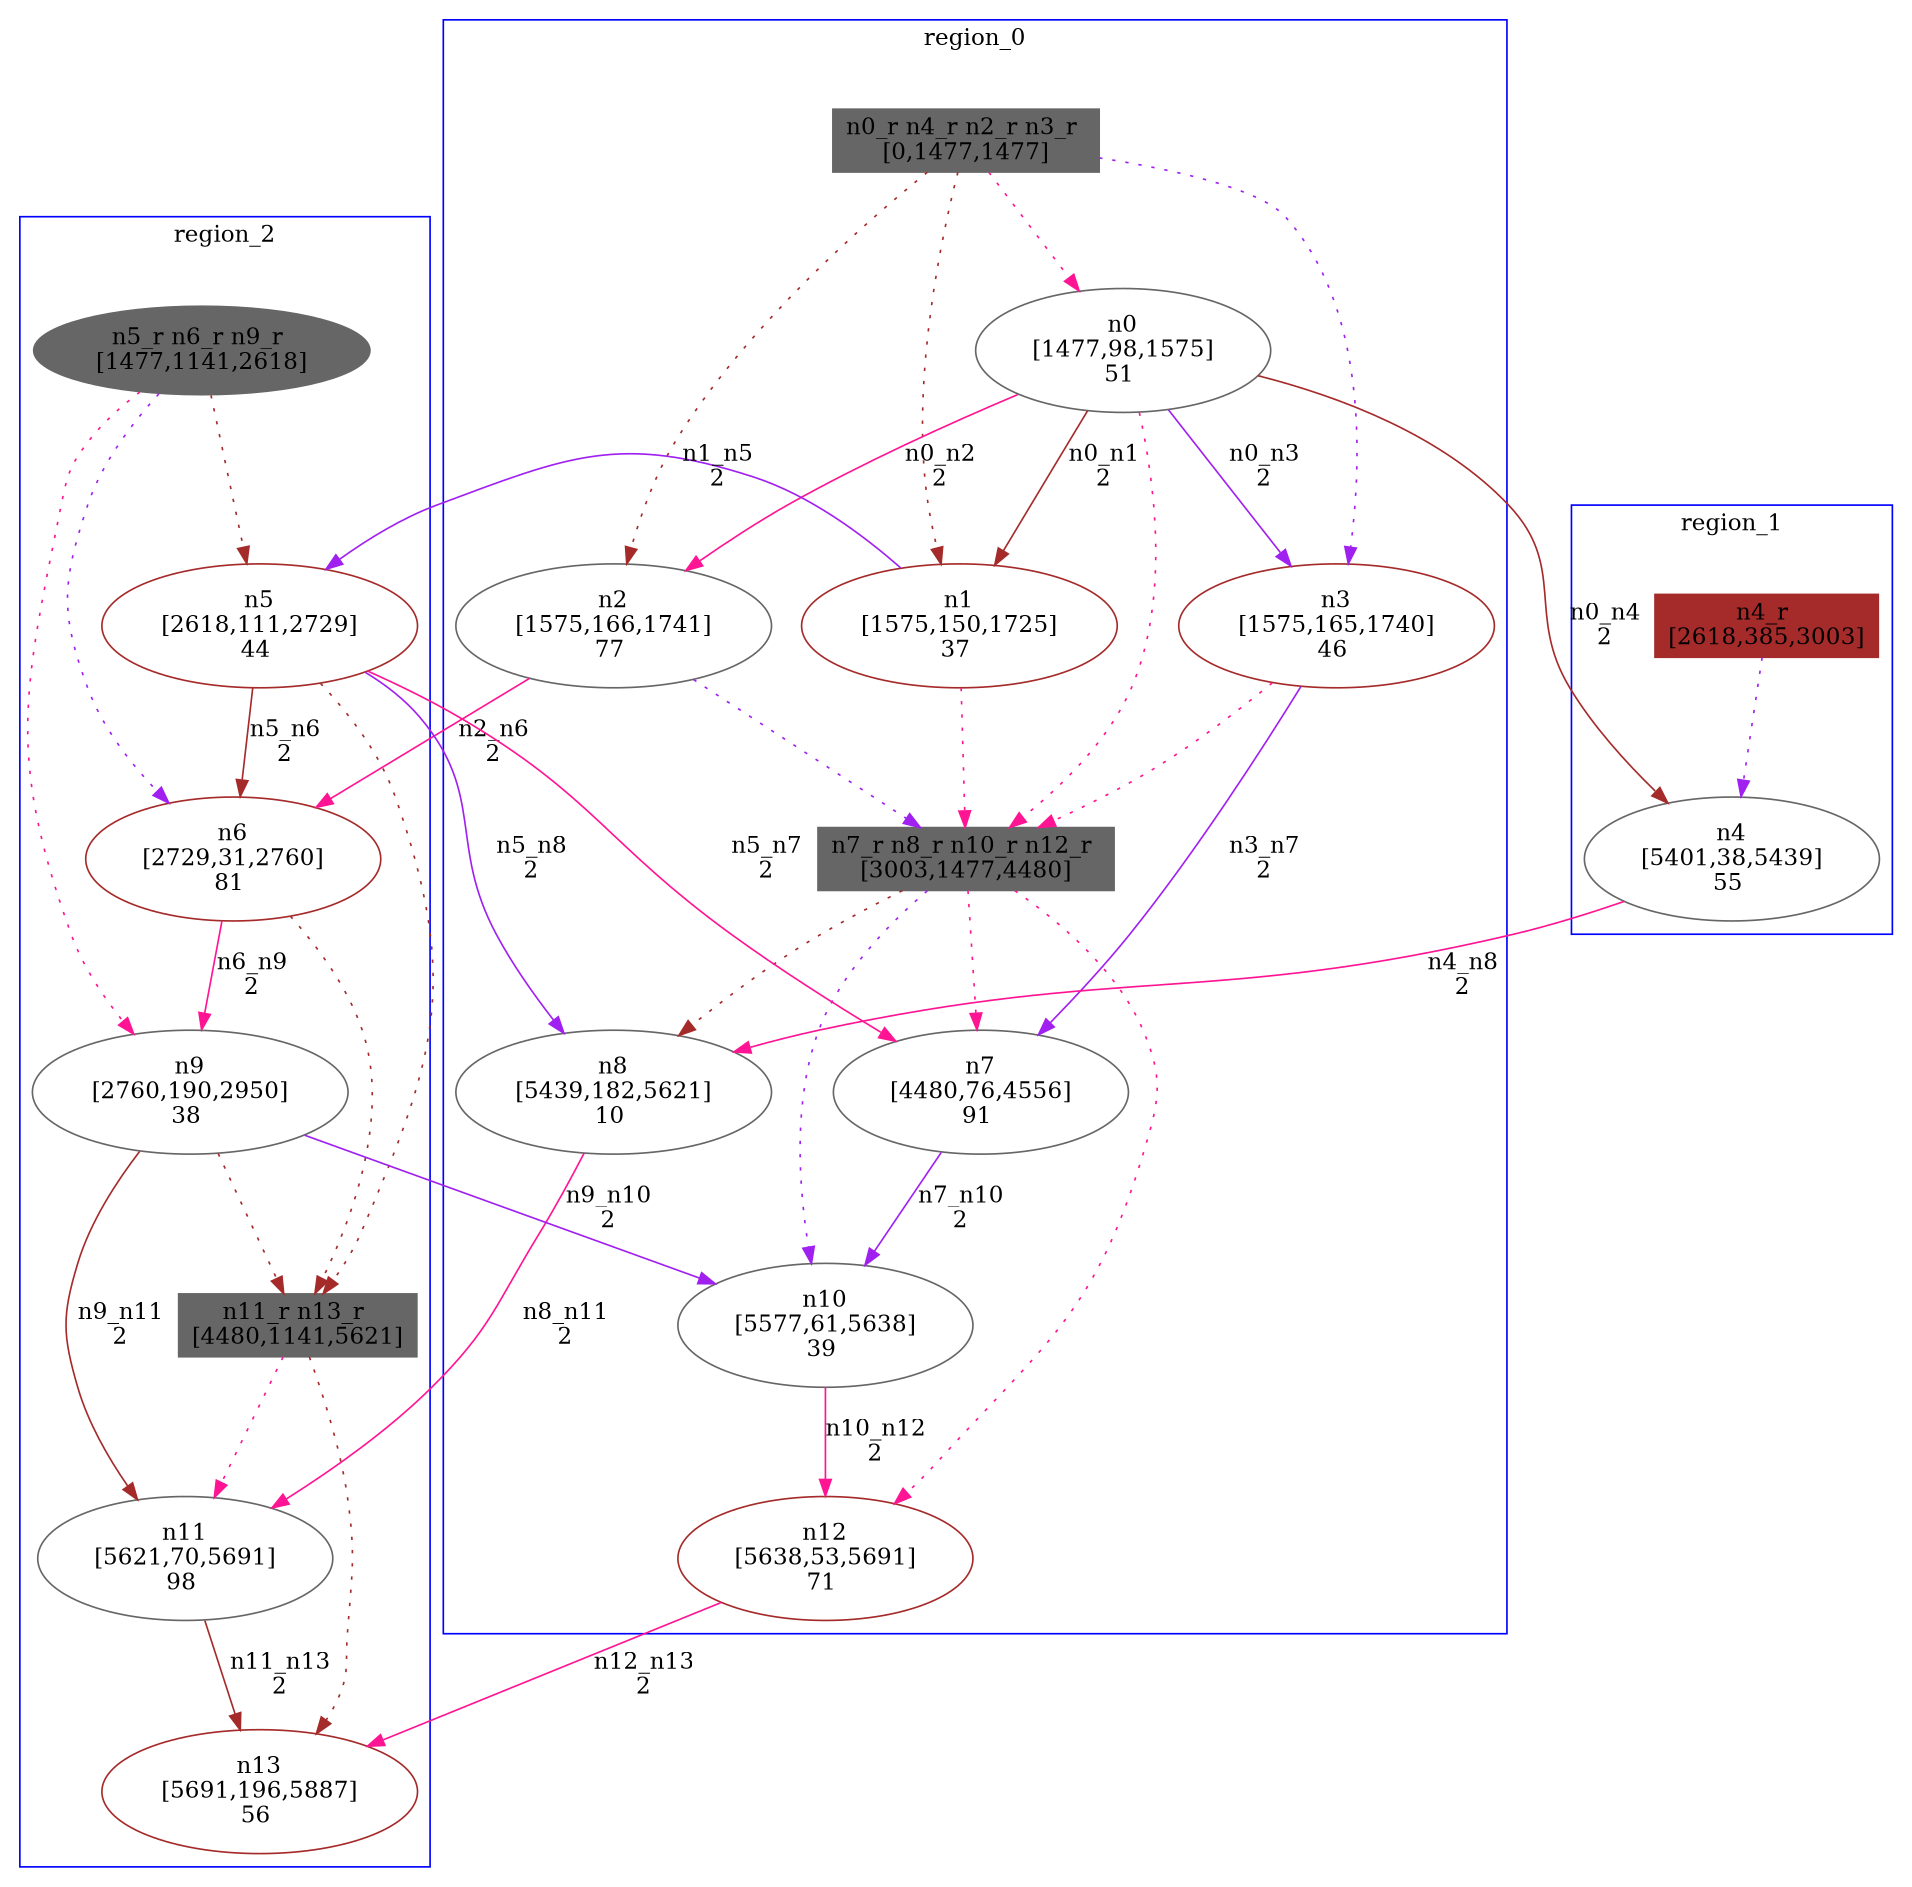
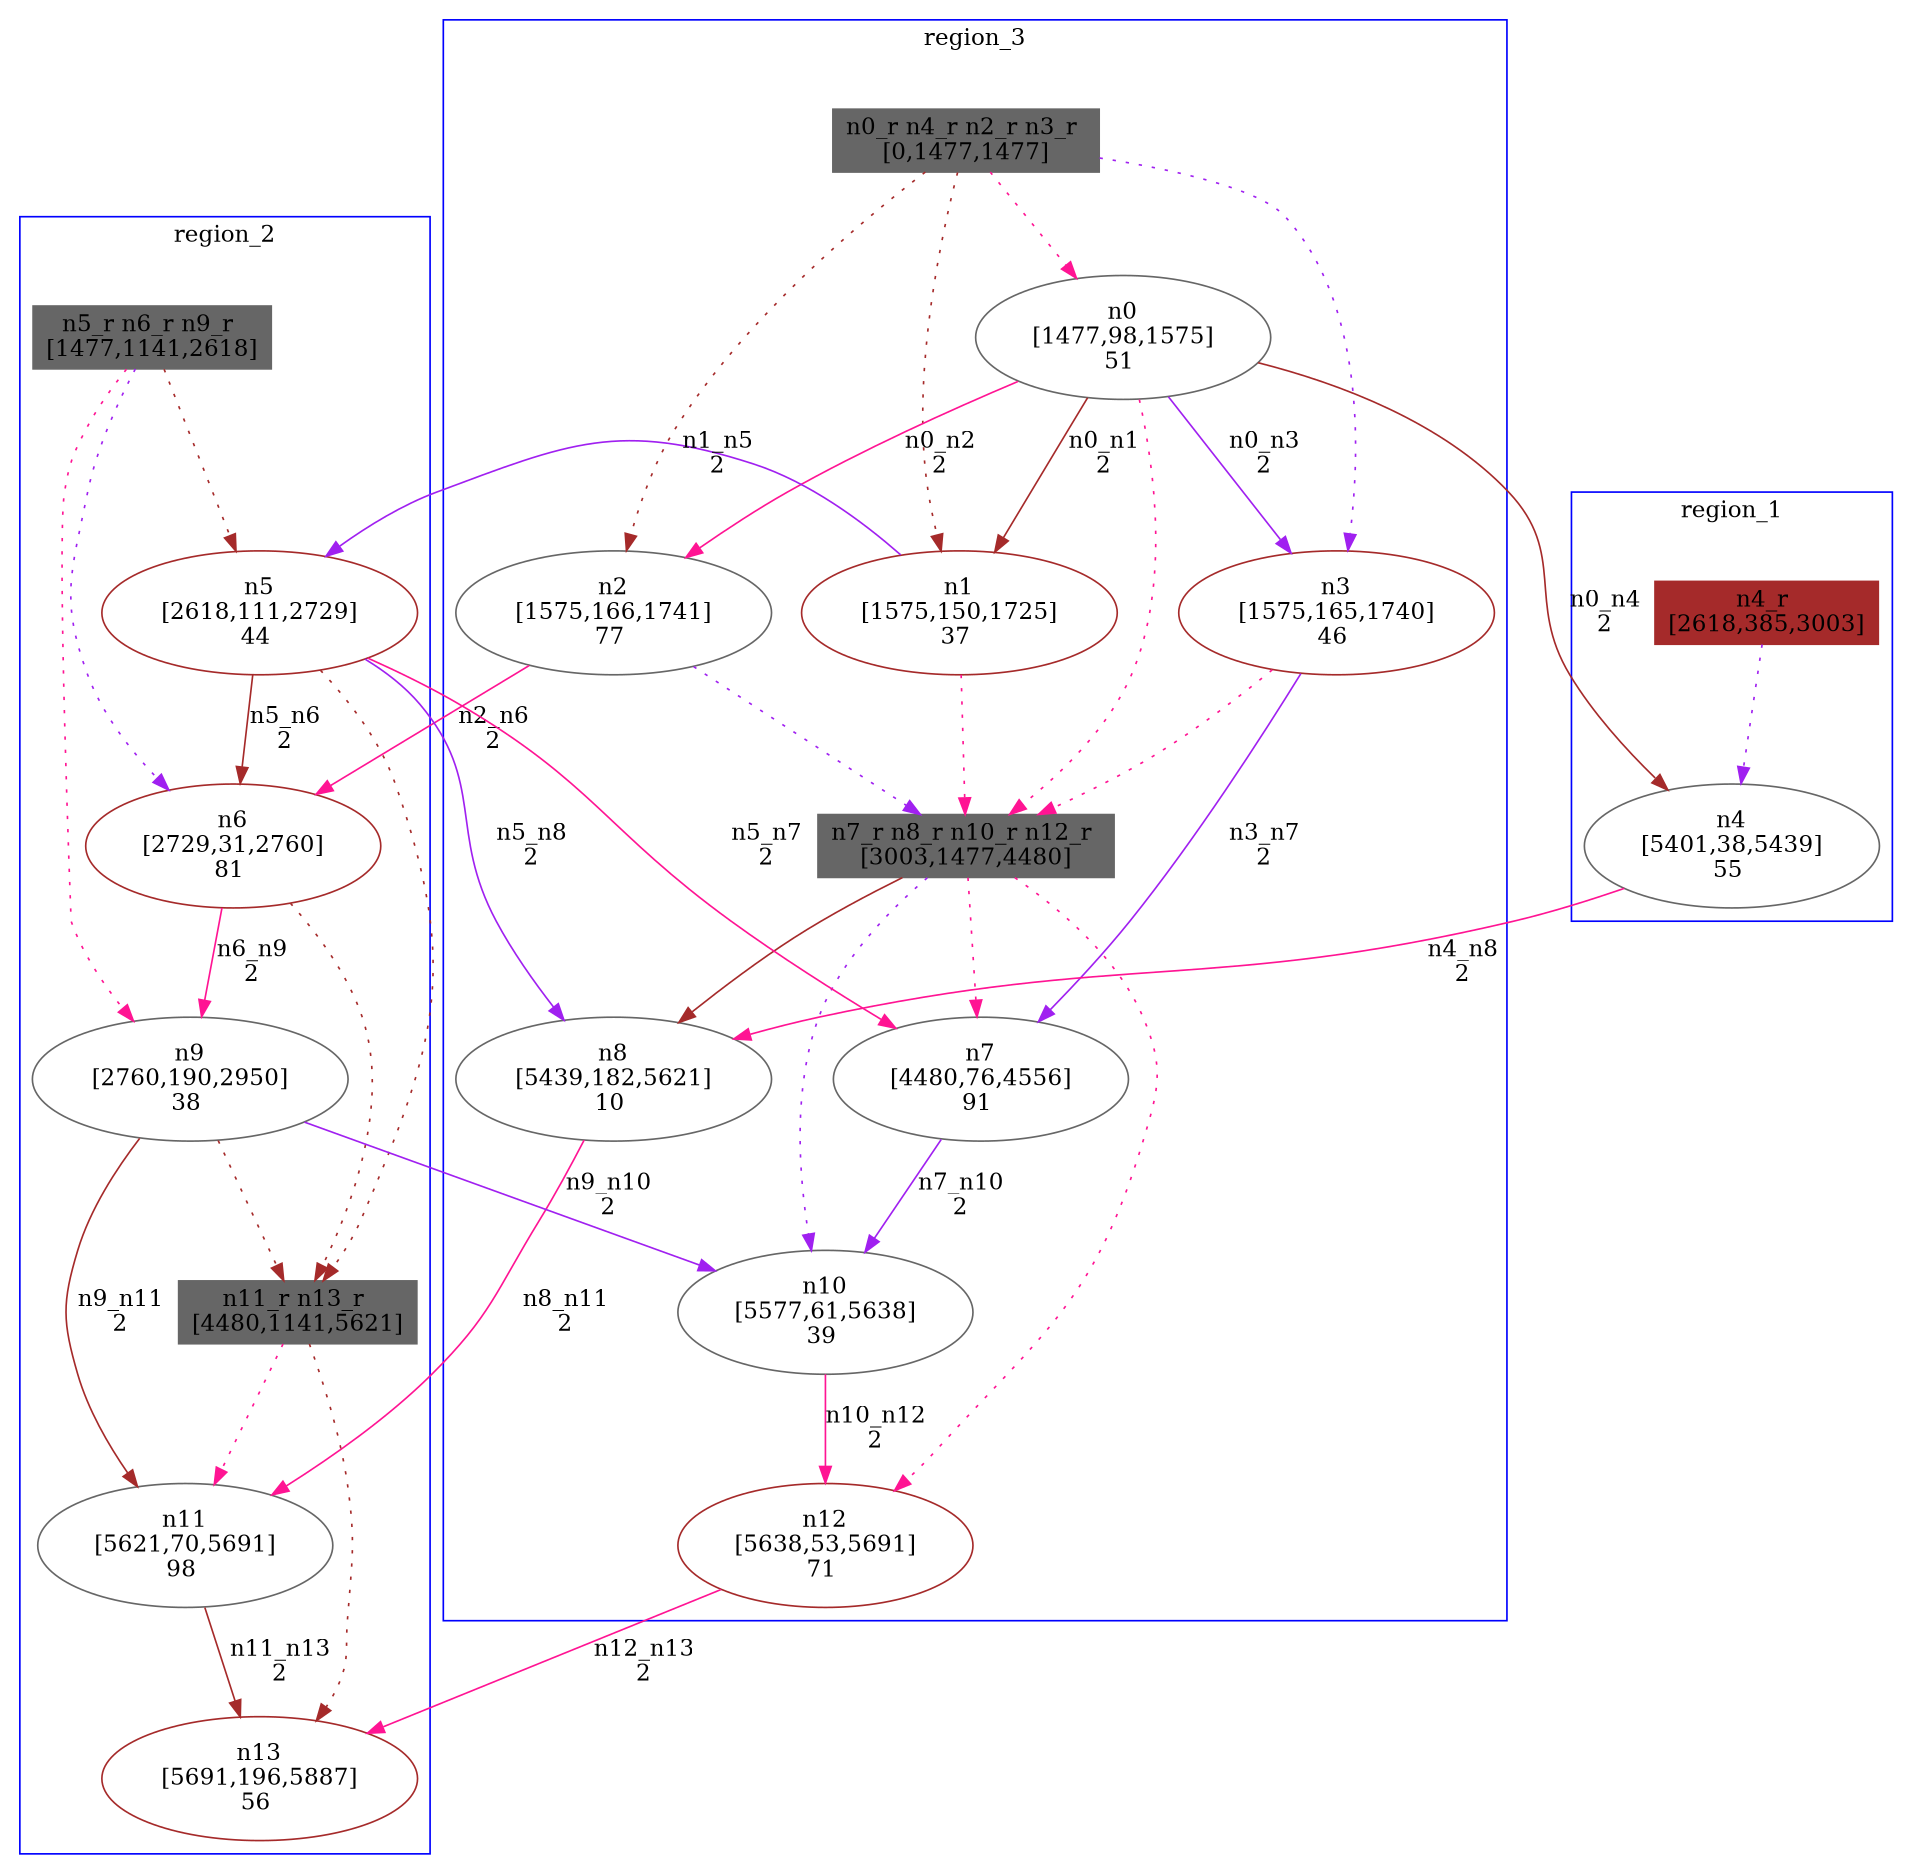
(975, 39) -> (975, 39)
(202, 350) -> (152, 337)
(793, 951) -> (793, 938)
